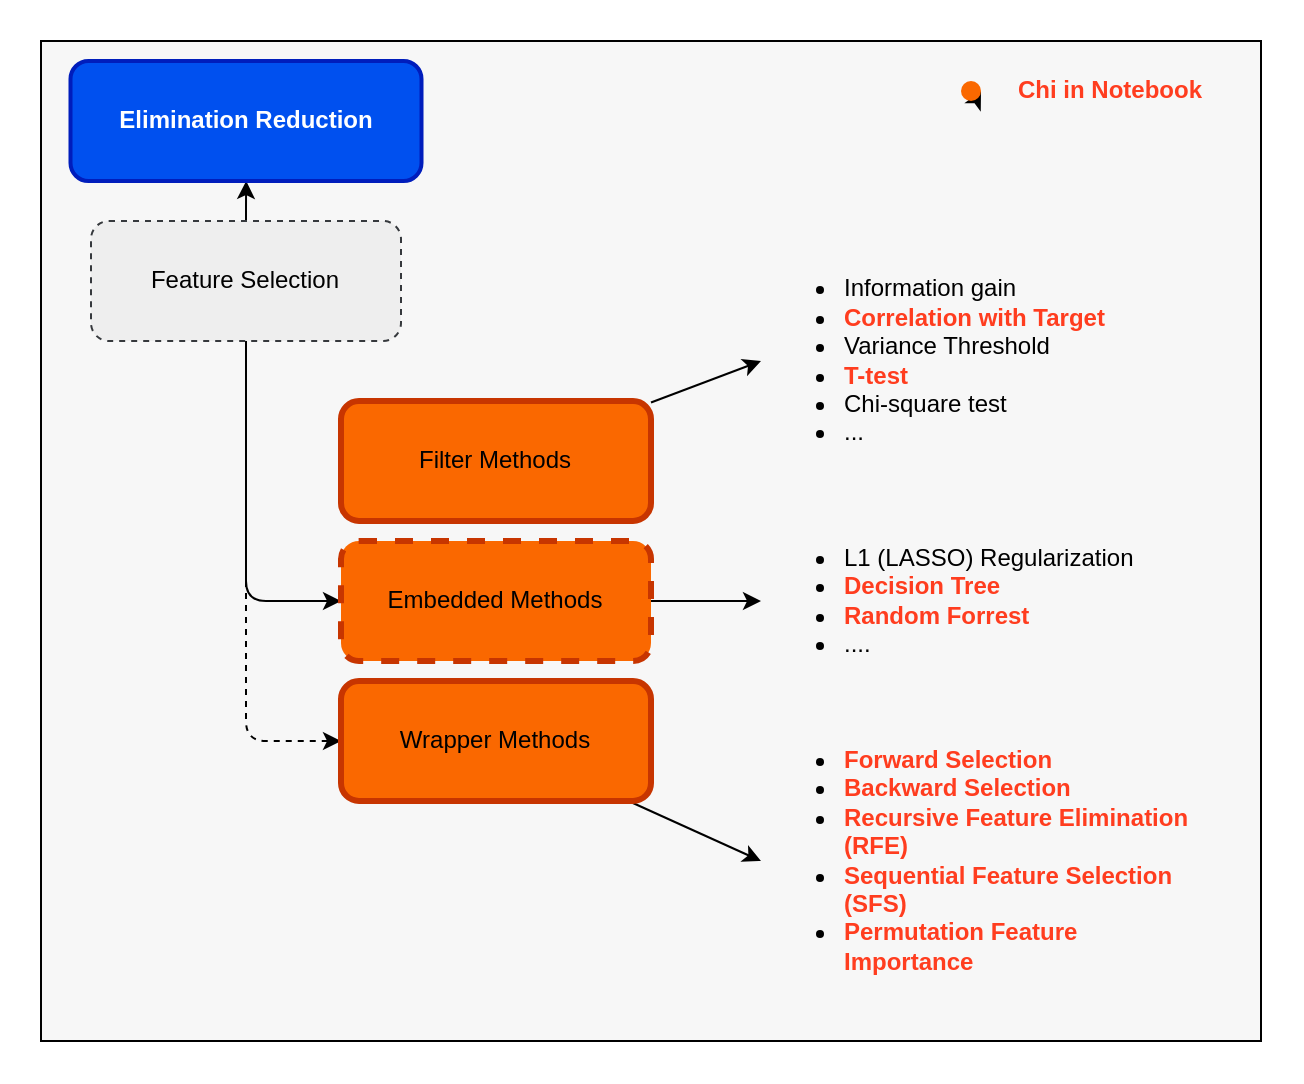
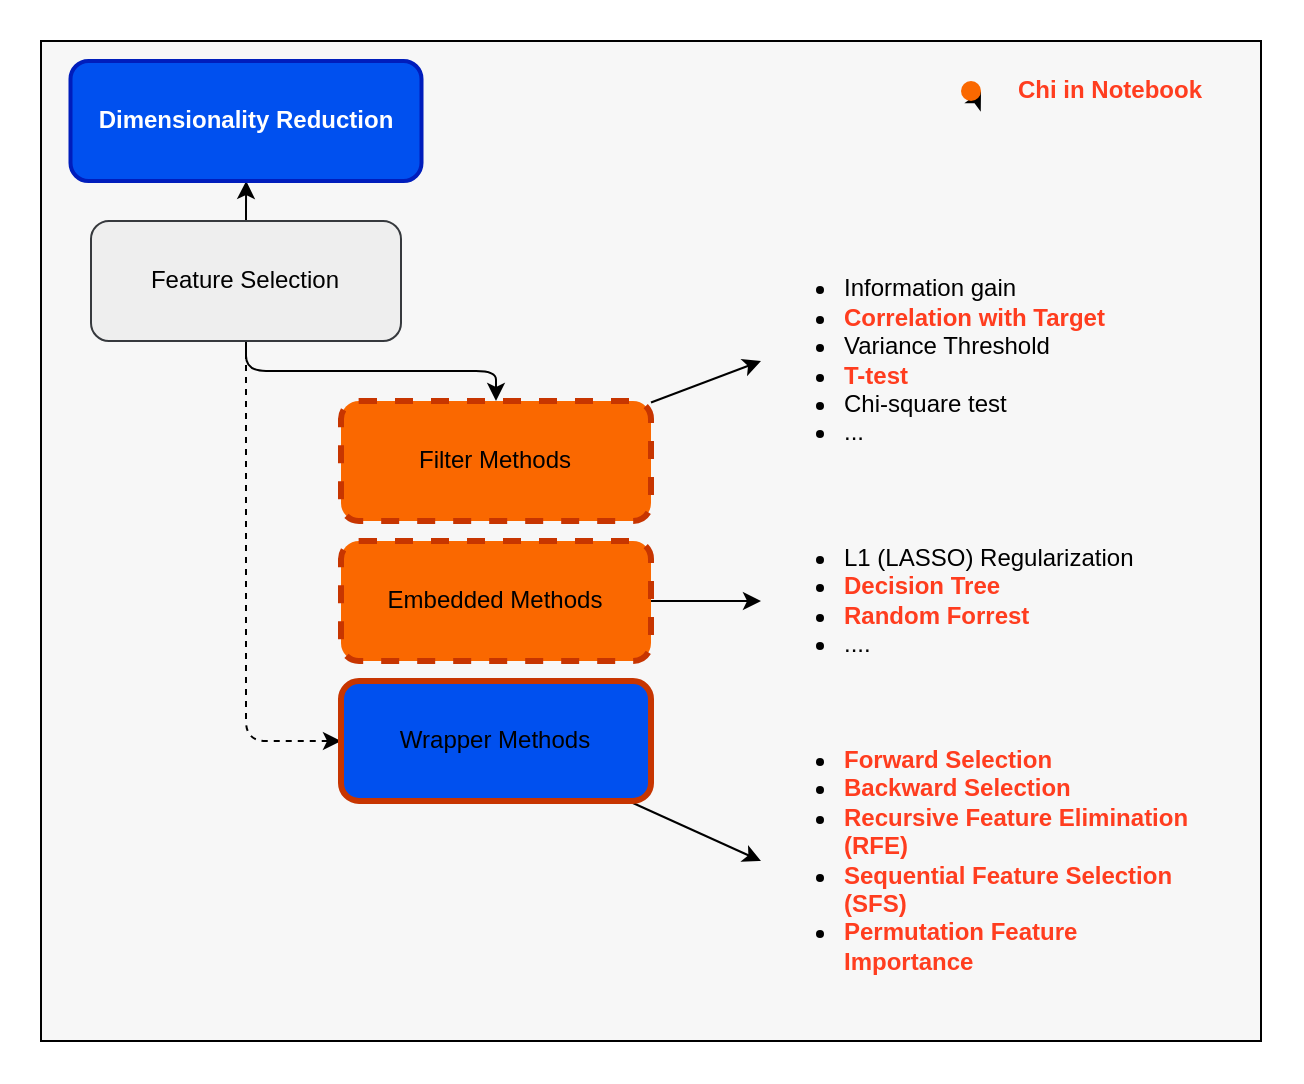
(247, 121) -> (247, 121)
(246, 281) -> (246, 281)
(496, 461) -> (496, 461)
(290, 601) -> (377, 371)
(496, 741) -> (496, 741)
